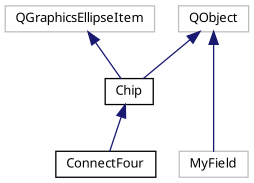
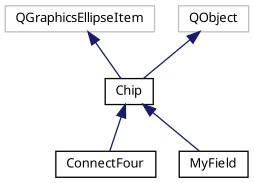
(214, 98) -> (176, 132)
(214, 164) -> (214, 164)
